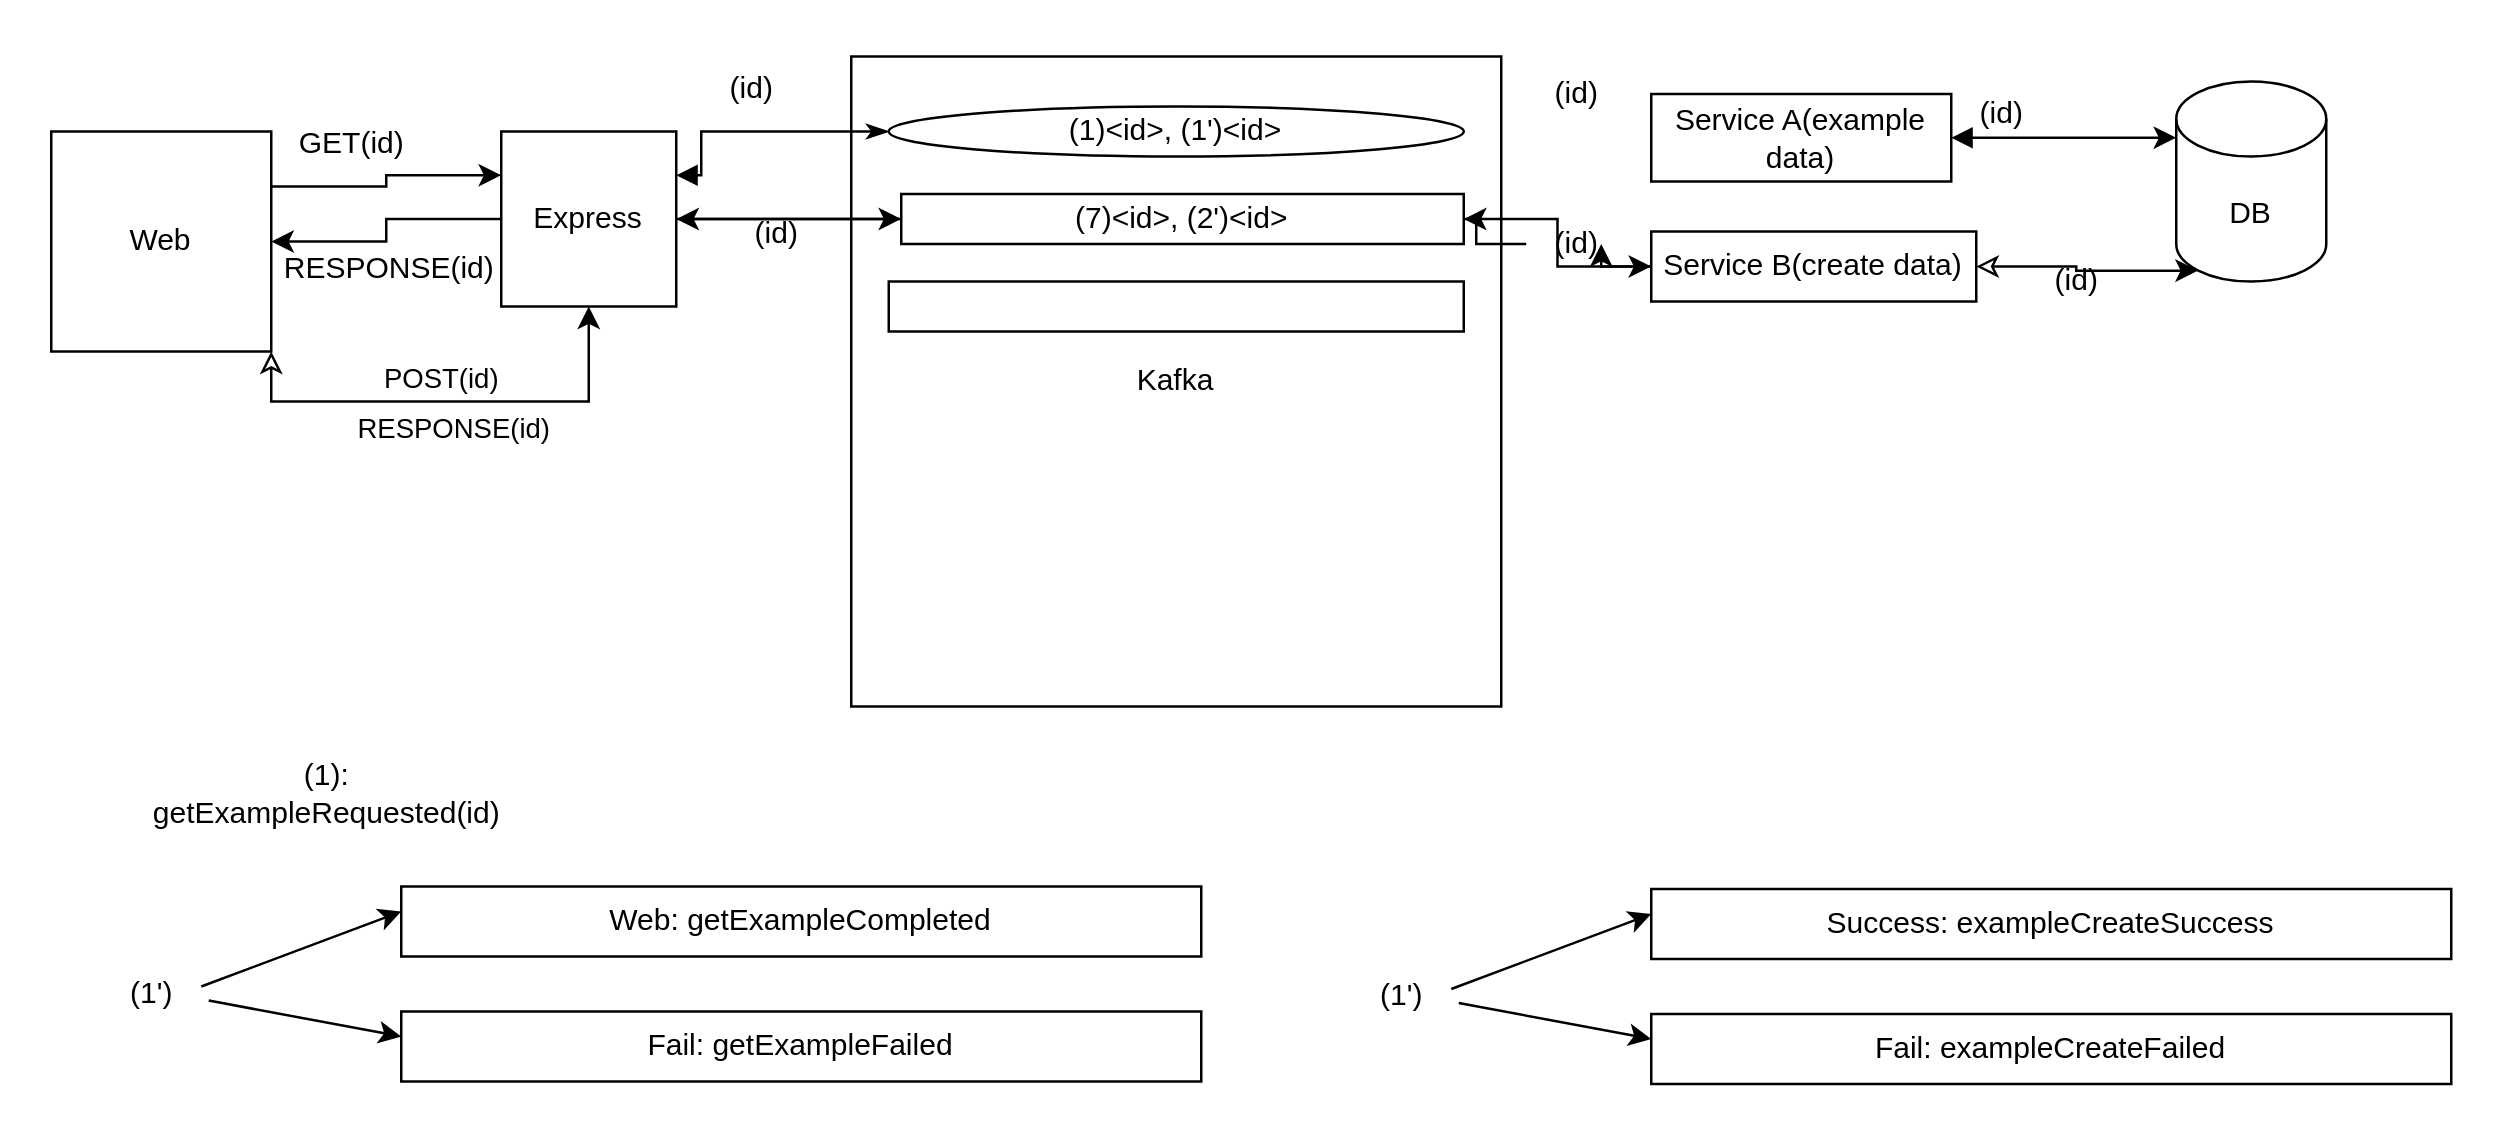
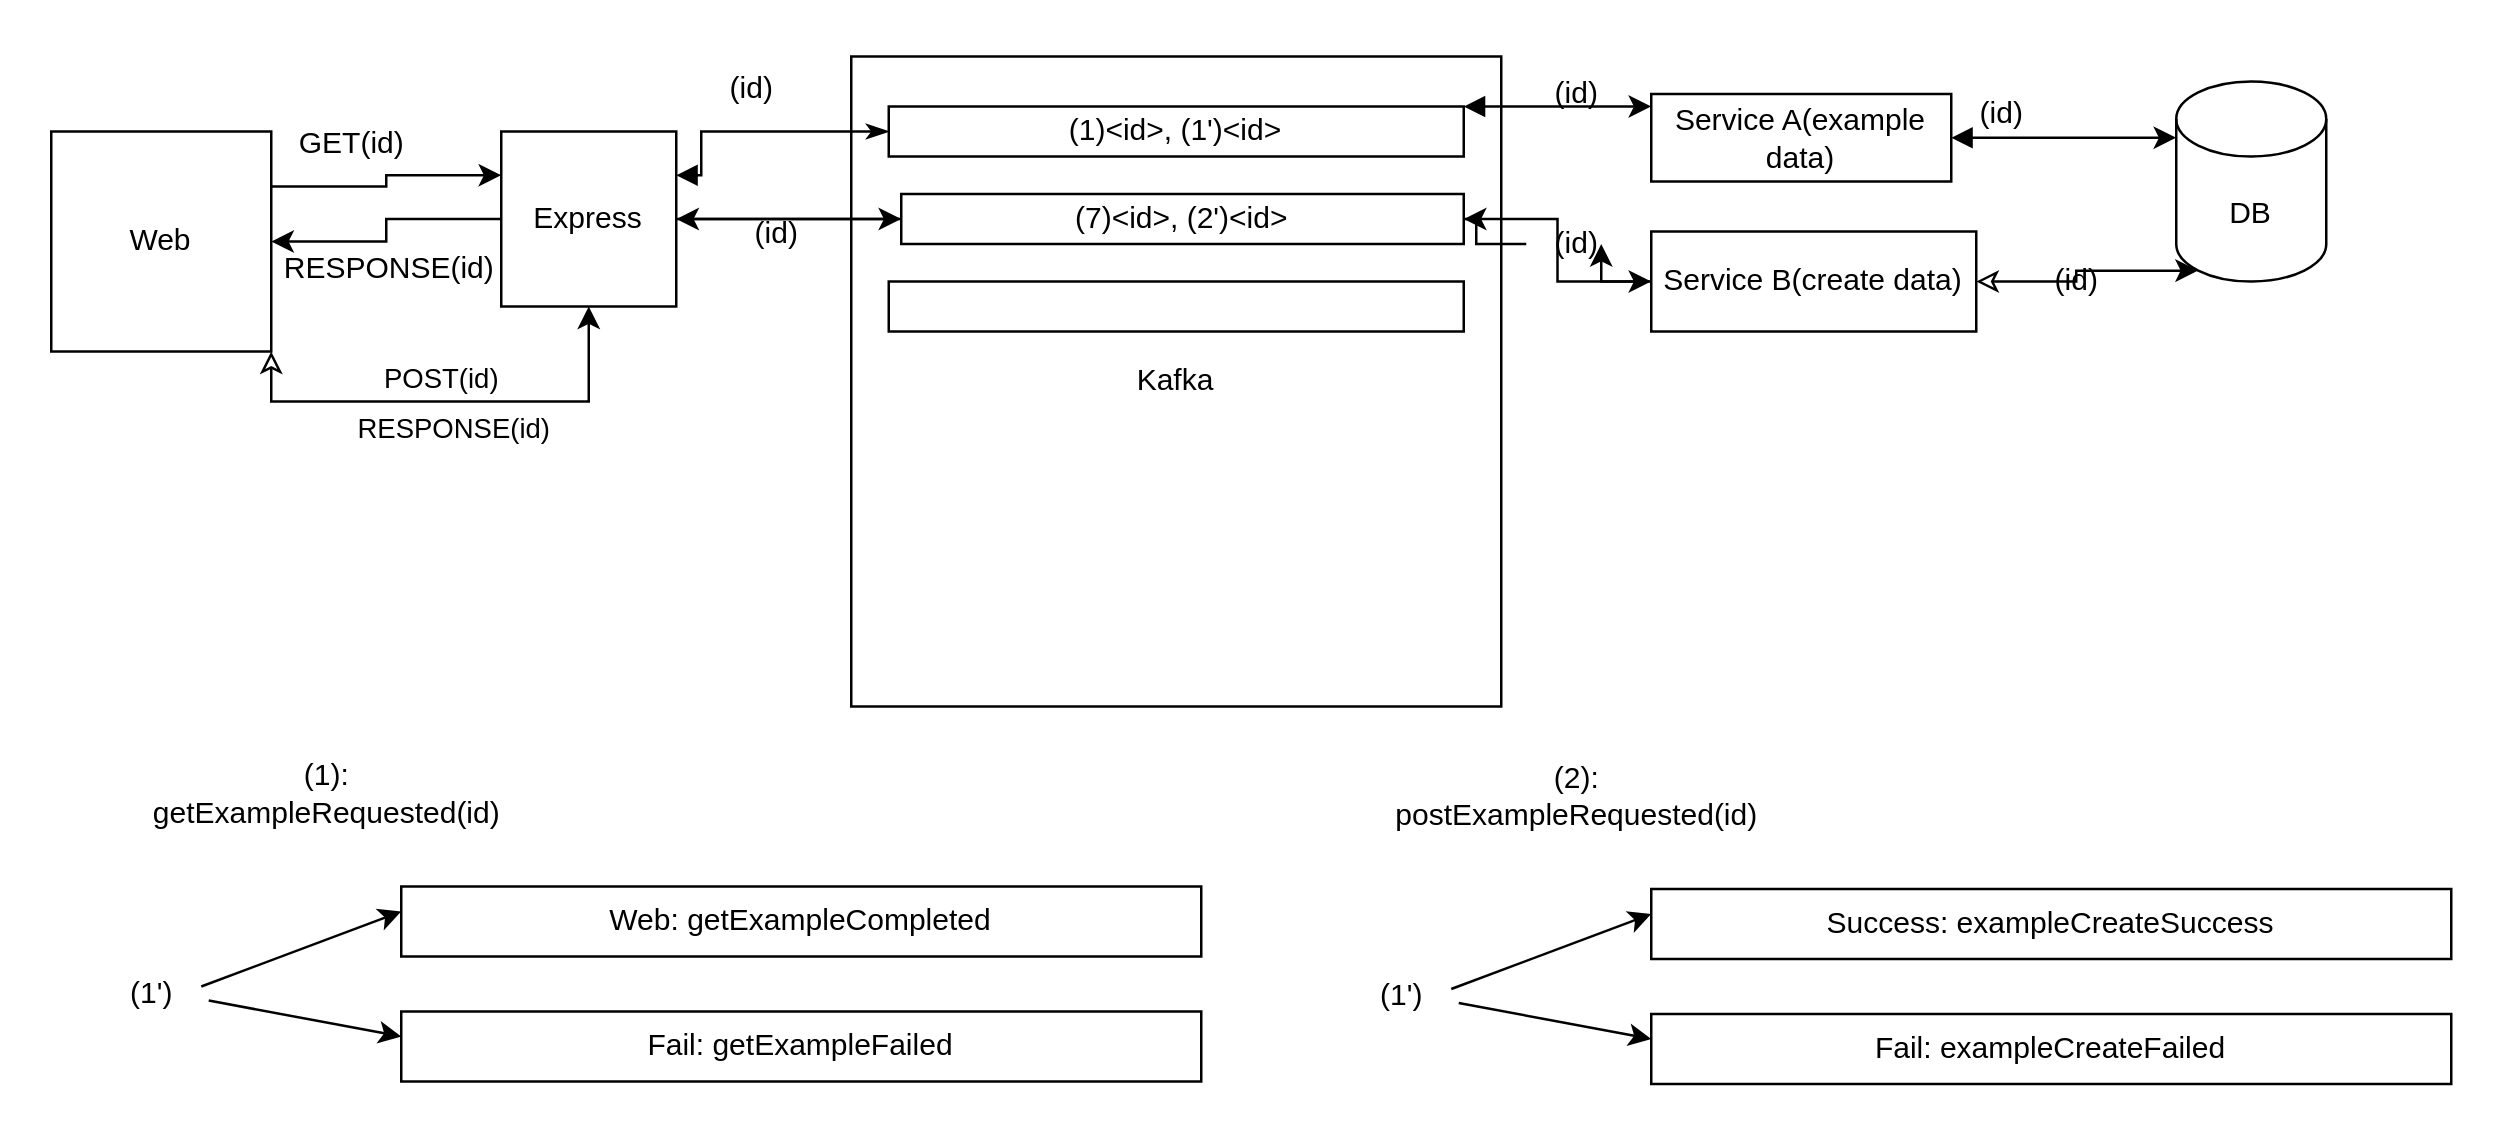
none -> (1559, 106)
(1176, 131) -> (1176, 131)
(1814, 266) -> (1814, 281)
none -> (1576, 796)
